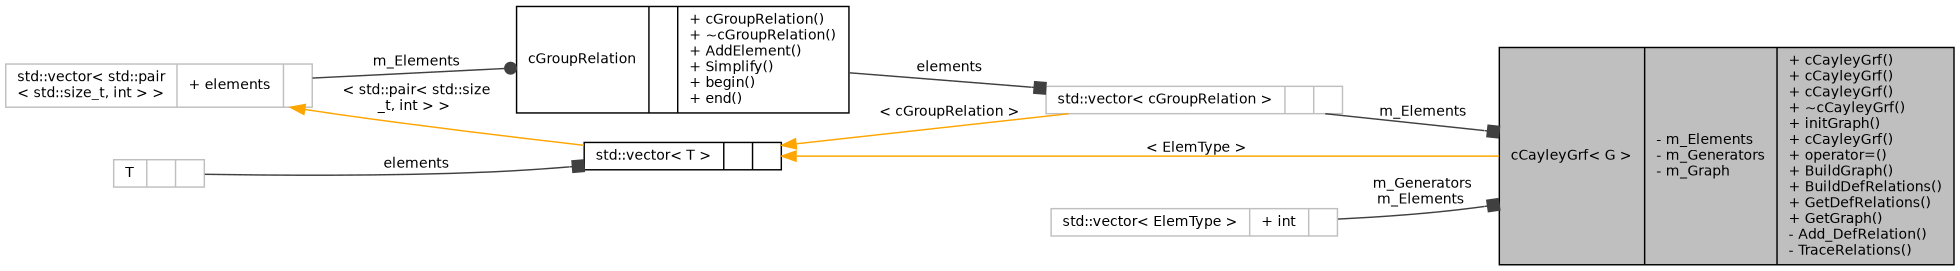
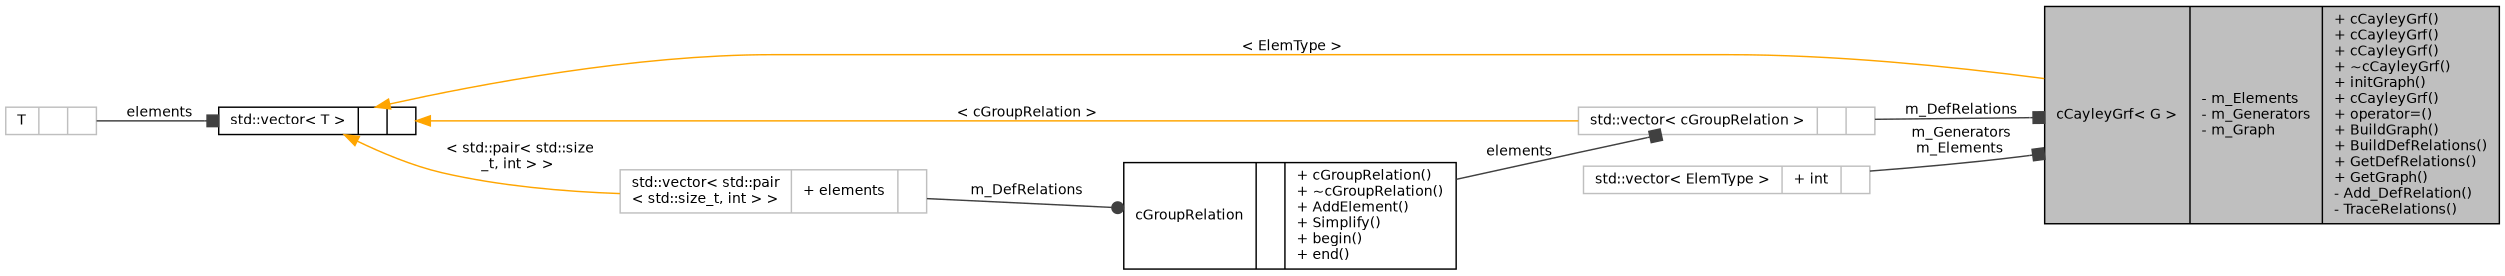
(414, 62) -> (1025, 191)
(1421, 112) -> (1960, 110)
(444, 129) -> (486, 181)
